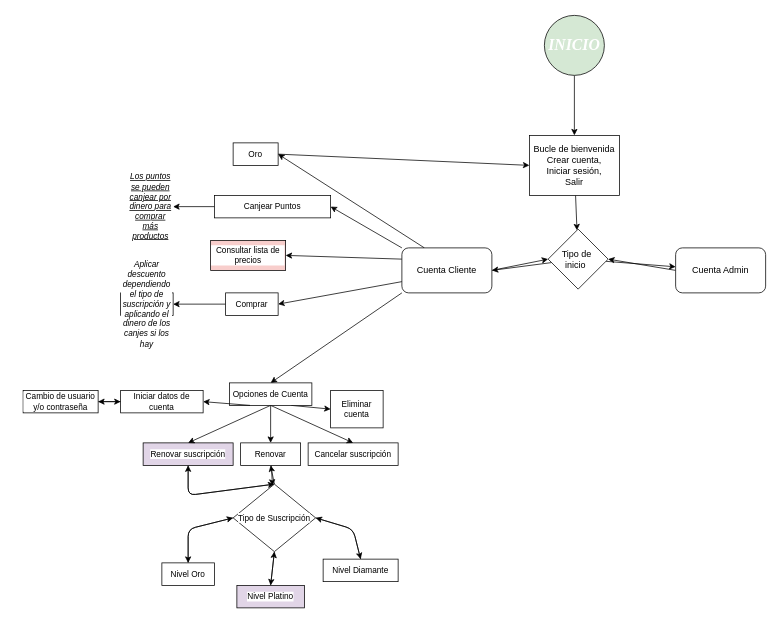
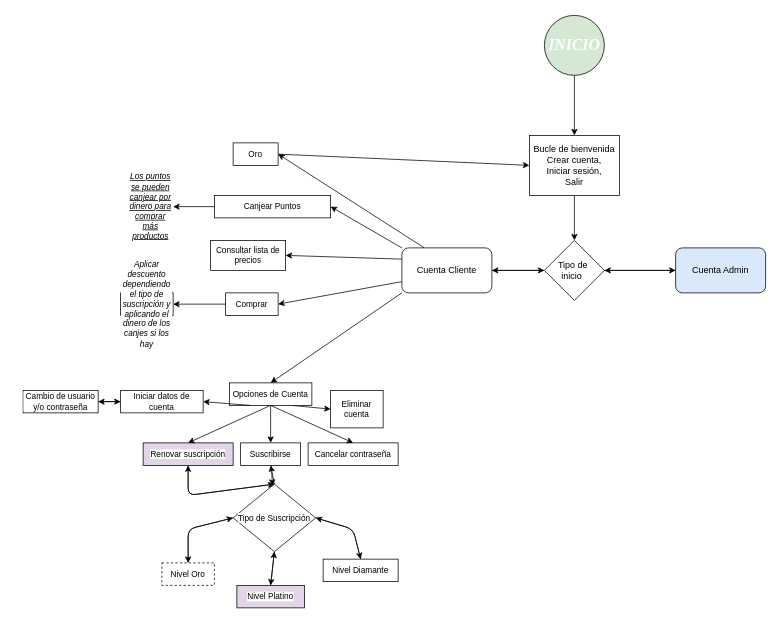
(248, 255) -> (248, 255)
(578, 259) -> (574, 270)
(720, 270) -> (720, 270)
(270, 454) -> (270, 454)
(353, 454) -> (353, 454)
(188, 574) -> (188, 574)
